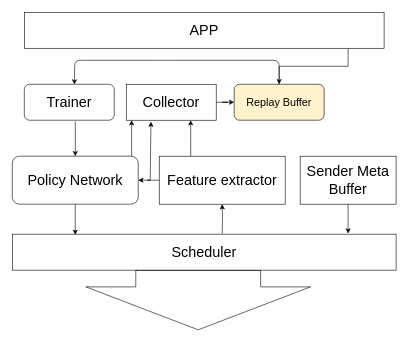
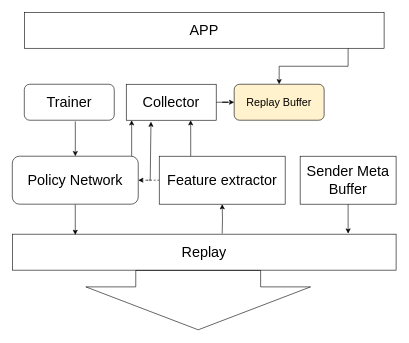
(75, 68) -> none
(147, 180) -> (147, 180)
(204, 252) -> (204, 252)
